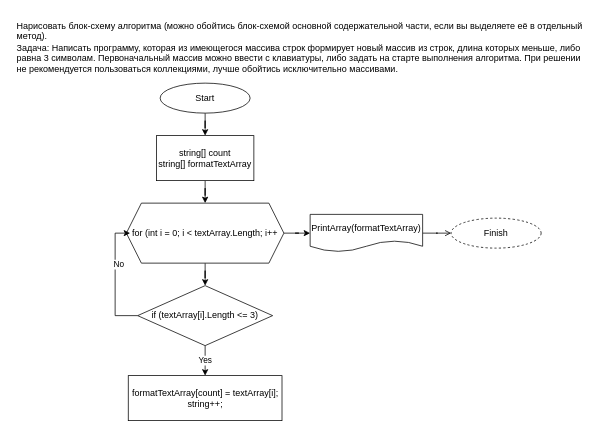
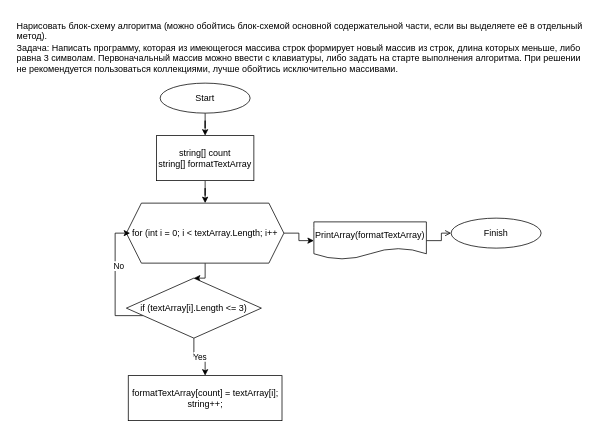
(366, 233) -> (370, 240)
(496, 233) -> (496, 233)
(205, 315) -> (194, 308)
